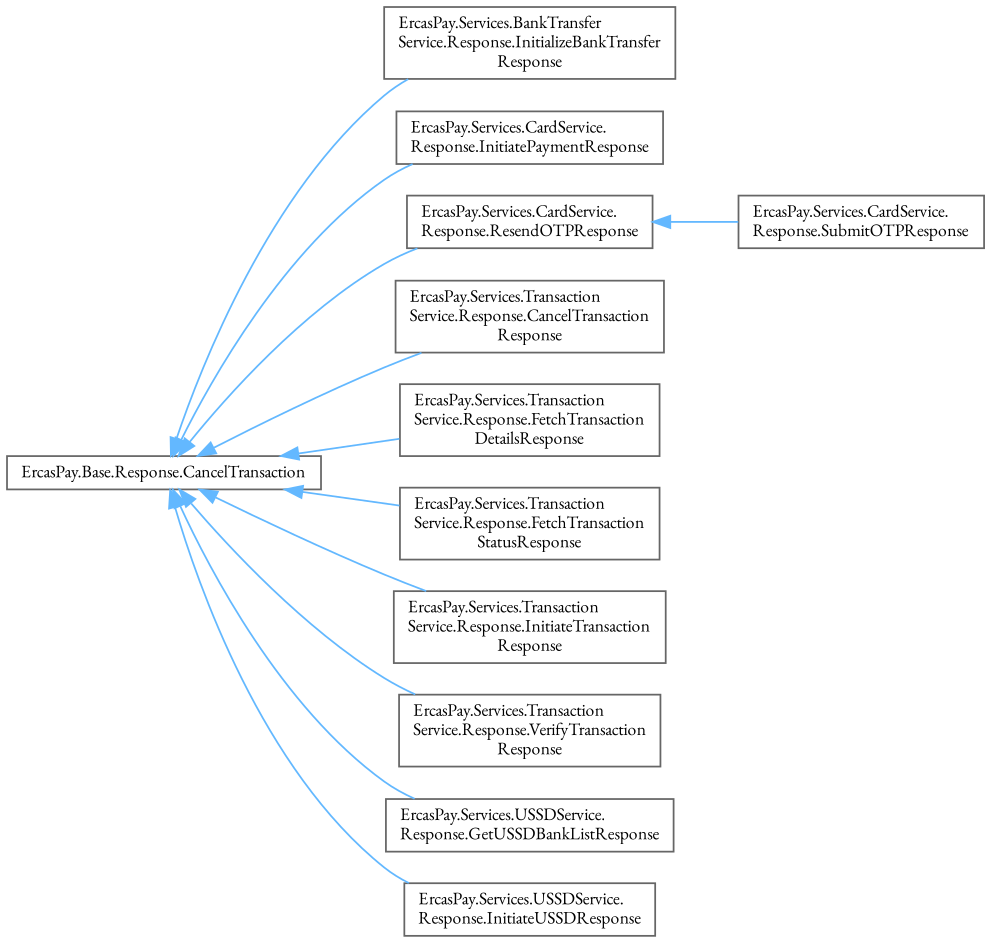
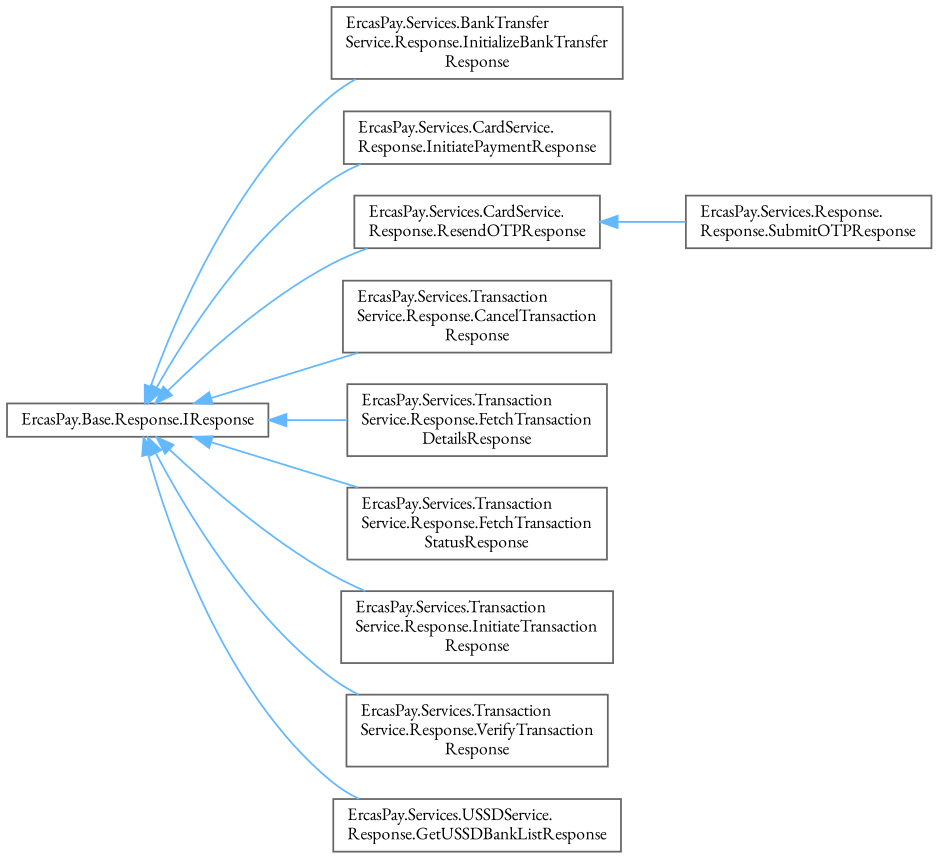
(861, 222) -> (809, 222)
(164, 473) -> (138, 420)
(530, 910) -> none
